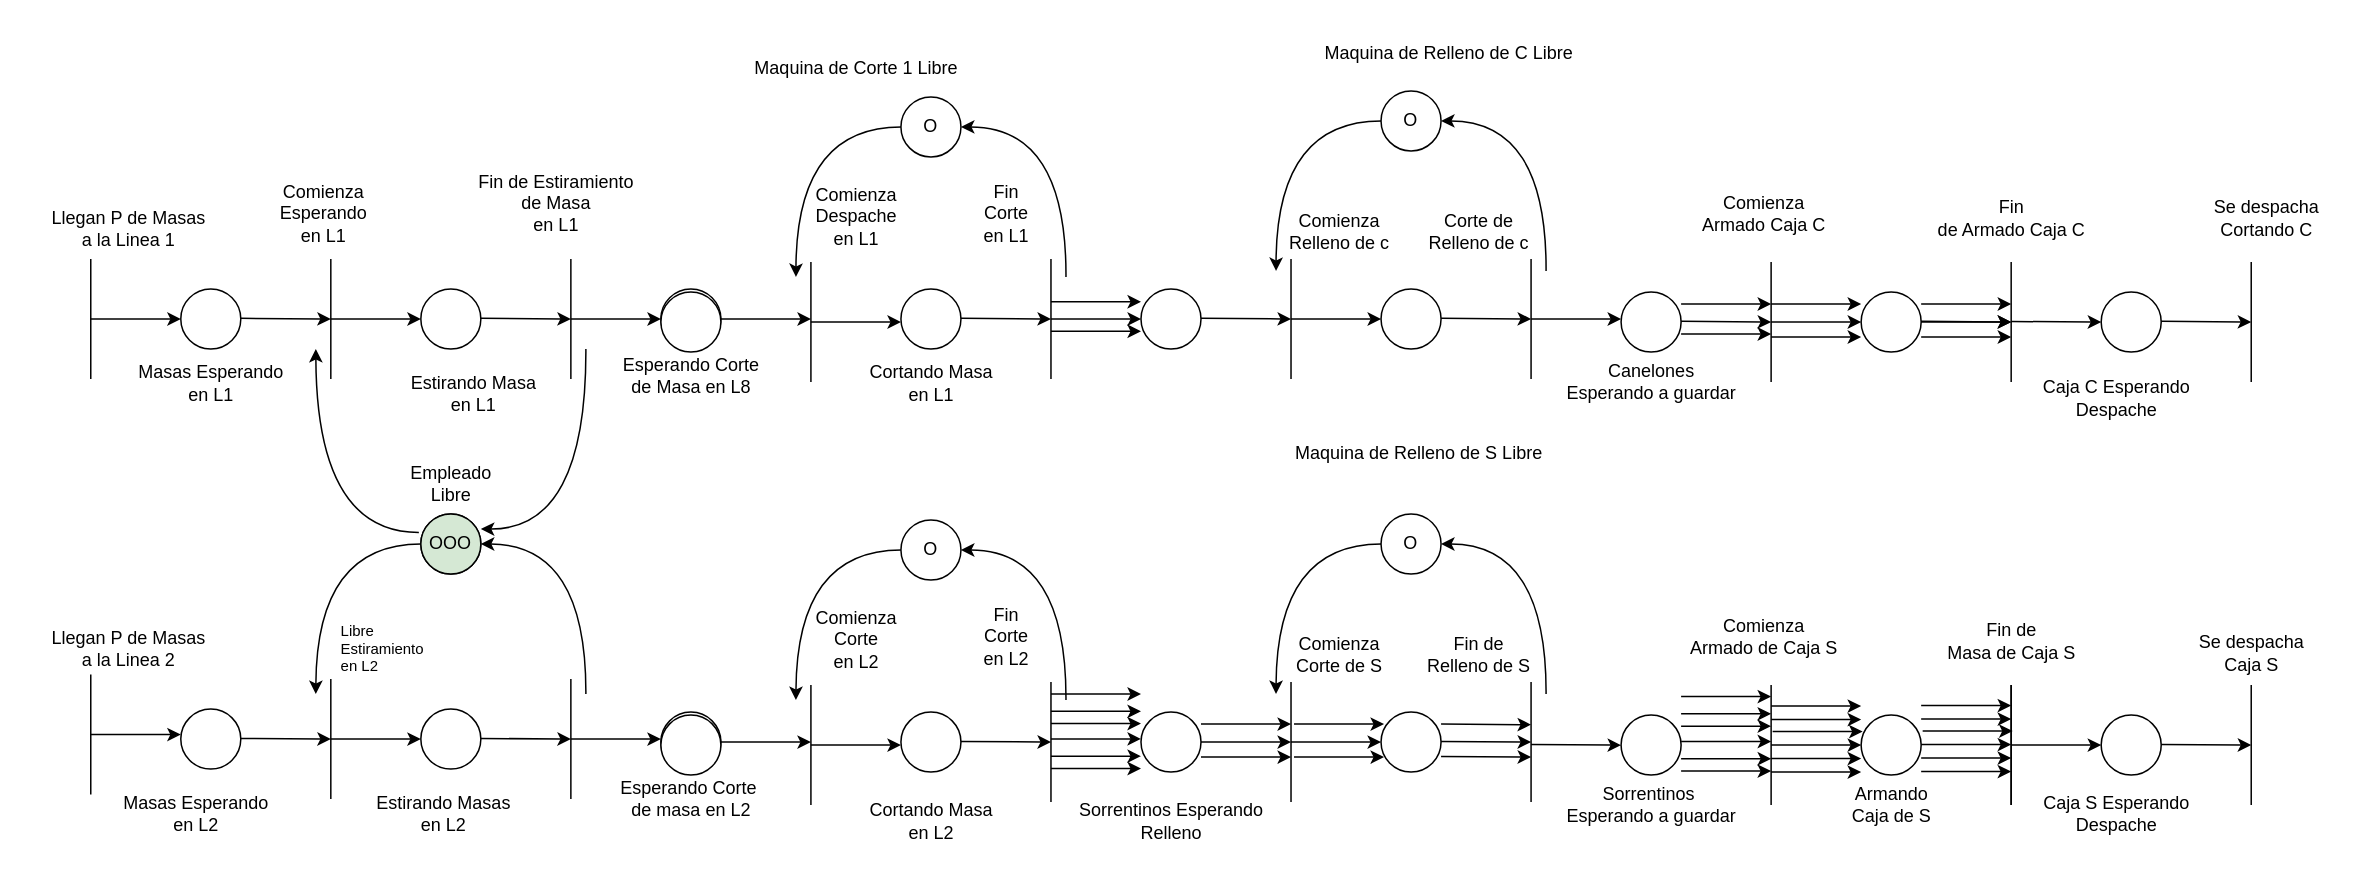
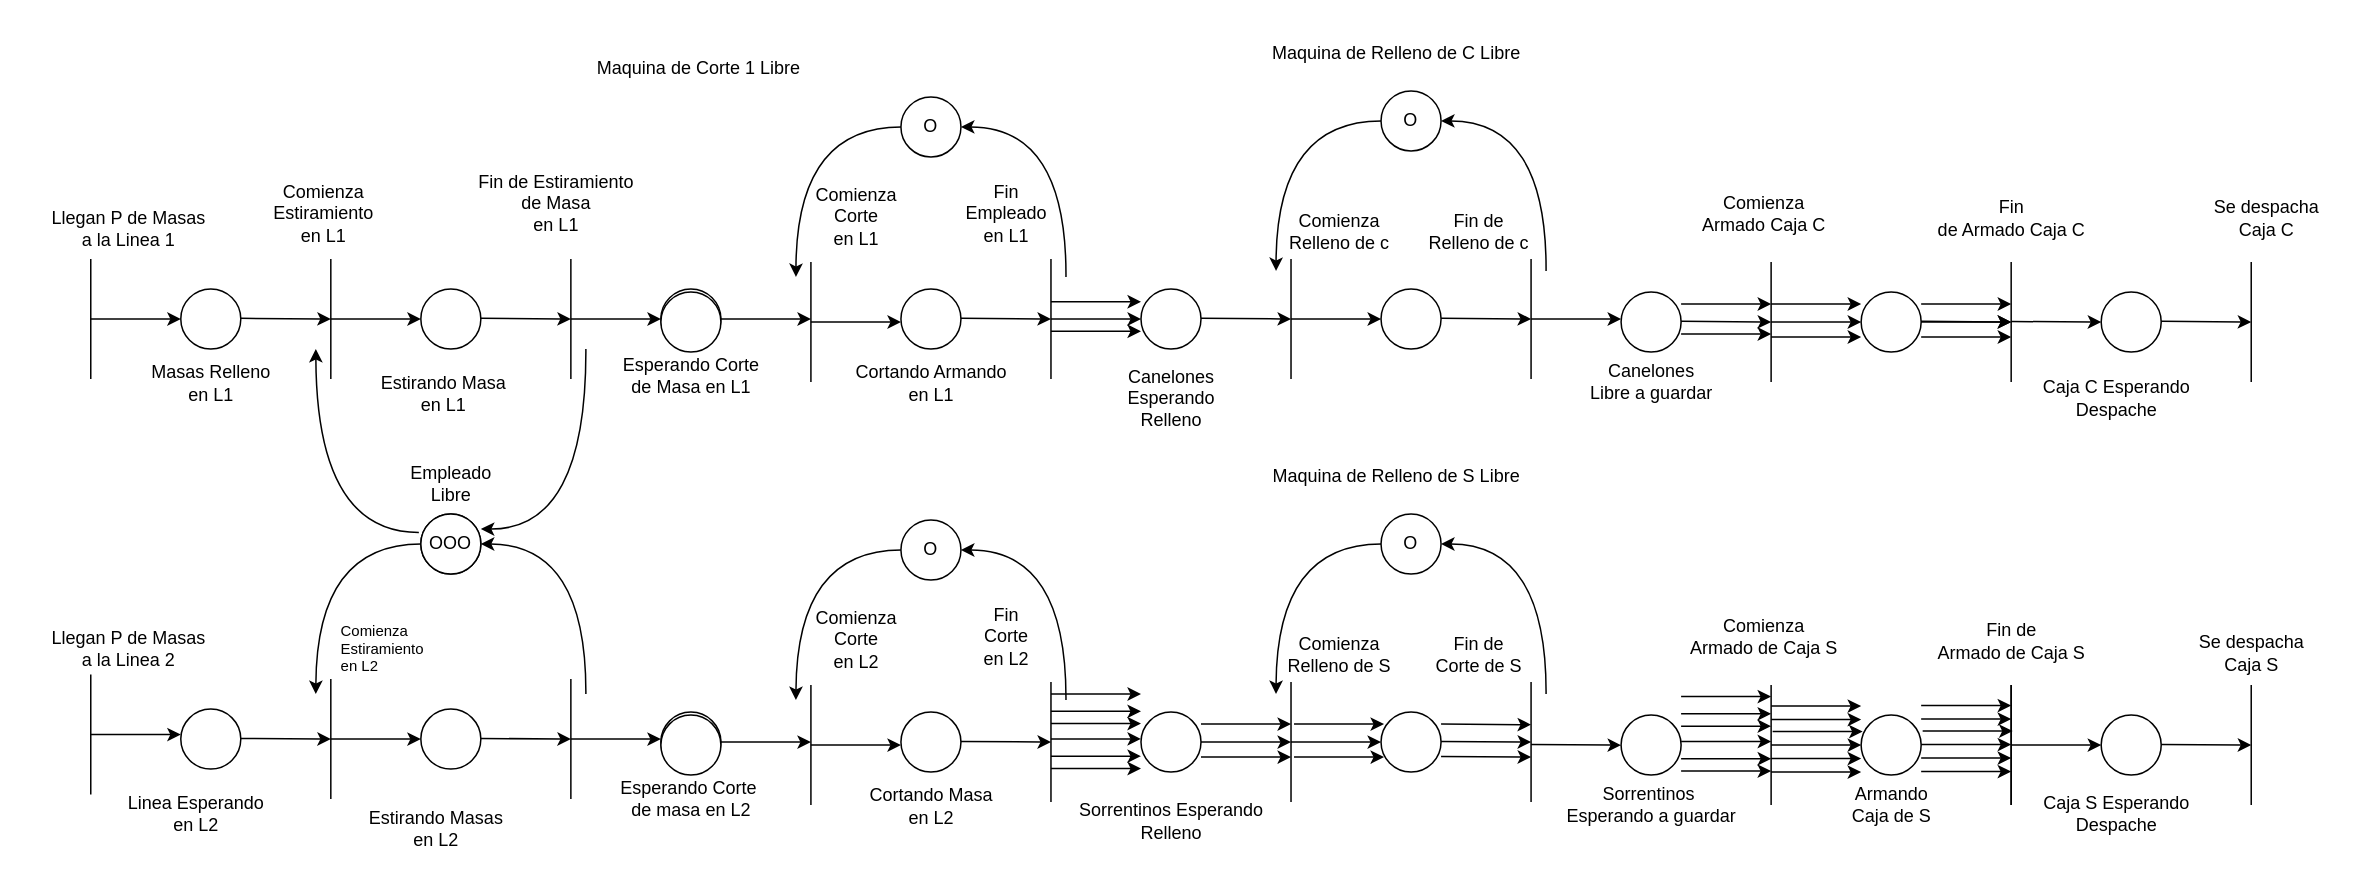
(1448, 53) -> (1396, 53)
(856, 68) -> (698, 68)
(324, 214) -> (324, 214)
(1007, 214) -> (1007, 214)
(857, 217) -> (857, 217)
(2267, 218) -> (2267, 218)
(1479, 232) -> (1479, 232)
(692, 376) -> (692, 376)
(1652, 382) -> (1652, 382)
(212, 383) -> (212, 383)
(932, 383) -> (932, 383)
(473, 394) -> (443, 394)
none -> (1171, 398)
(1418, 454) -> (1396, 476)
(451, 544) -> (451, 544)
(2012, 641) -> (2012, 641)
(397, 649) -> (397, 649)
(1340, 655) -> (1340, 655)
(1479, 655) -> (1479, 655)
(197, 814) -> (197, 814)
(443, 814) -> (436, 829)
(931, 821) -> (931, 806)
